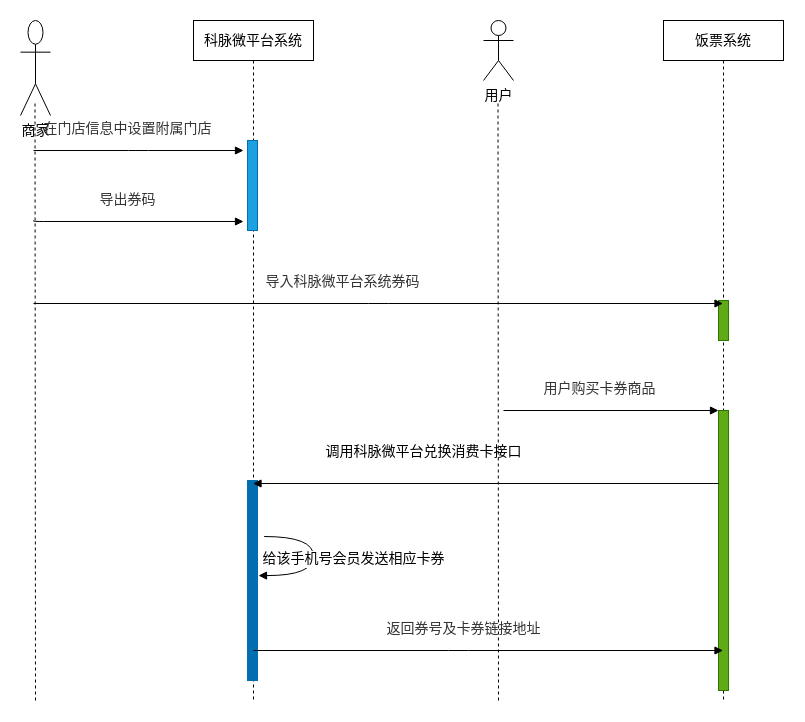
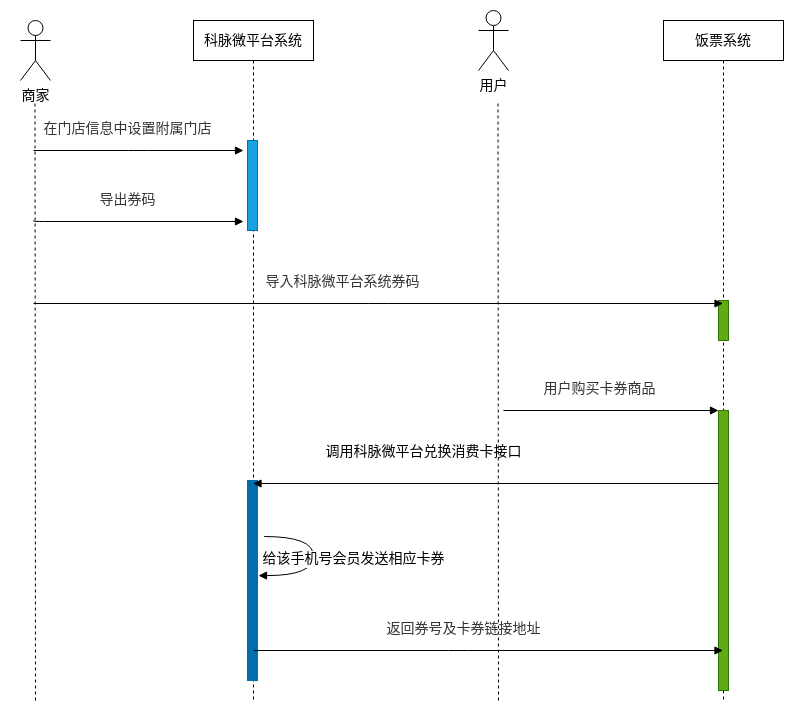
(499, 51) -> (494, 41)
(36, 68) -> (36, 51)
